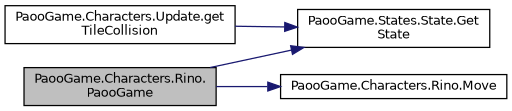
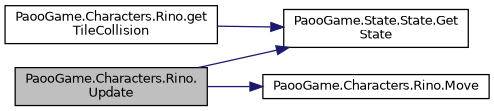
(120, 25) -> (111, 25)
(394, 28) -> (376, 28)
(120, 87) -> (111, 87)
